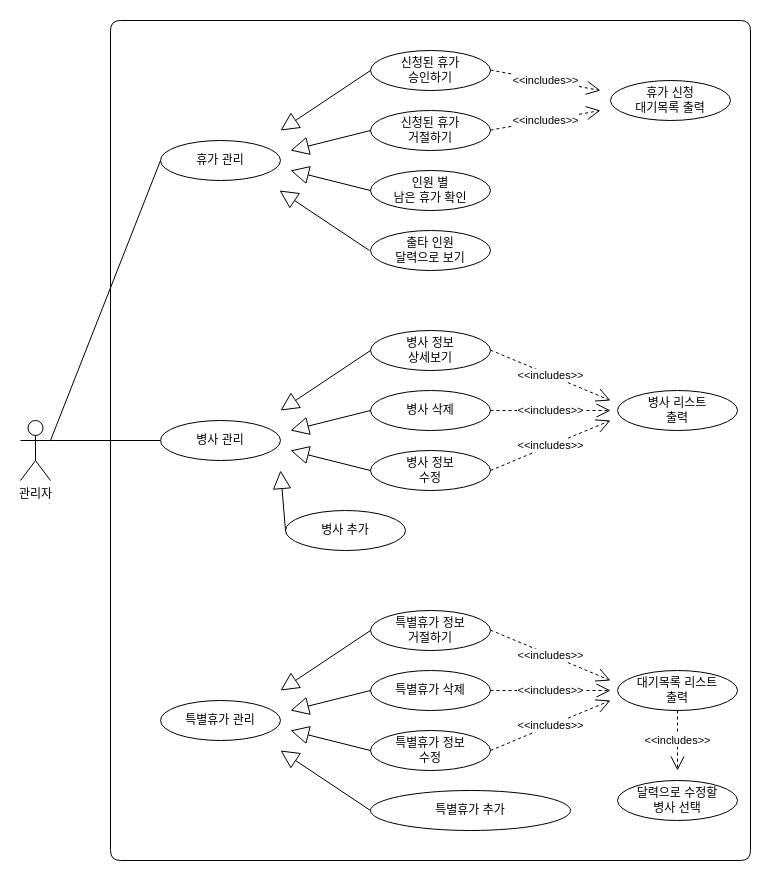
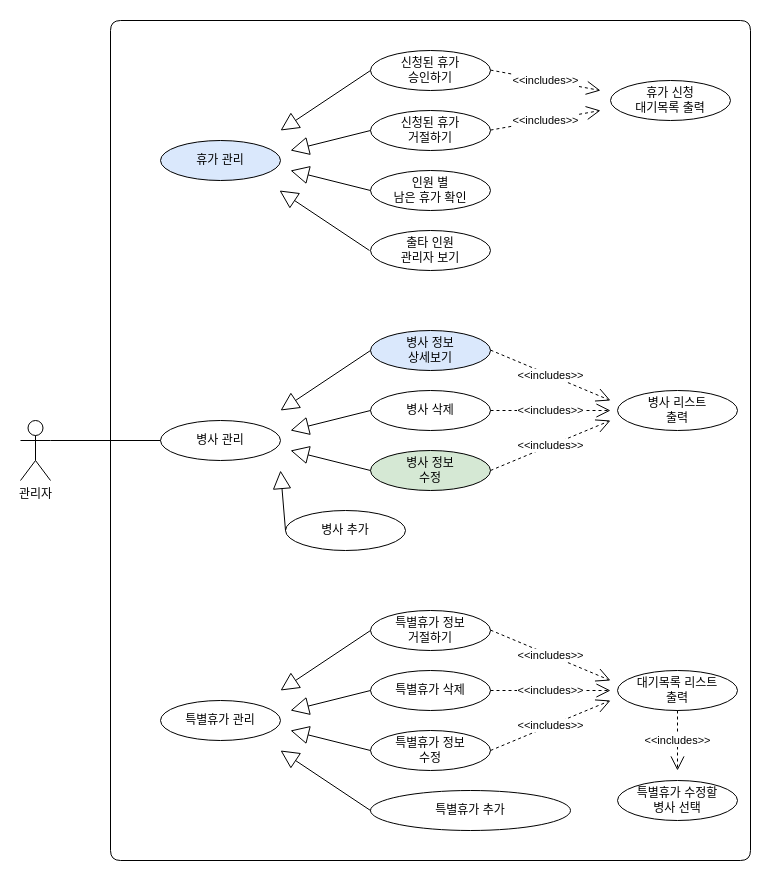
(221, 161) -> (221, 161)
(431, 251) -> (431, 251)
(431, 351) -> (431, 351)
(80, 366) -> none
(431, 471) -> (431, 471)
(678, 801) -> (678, 801)
